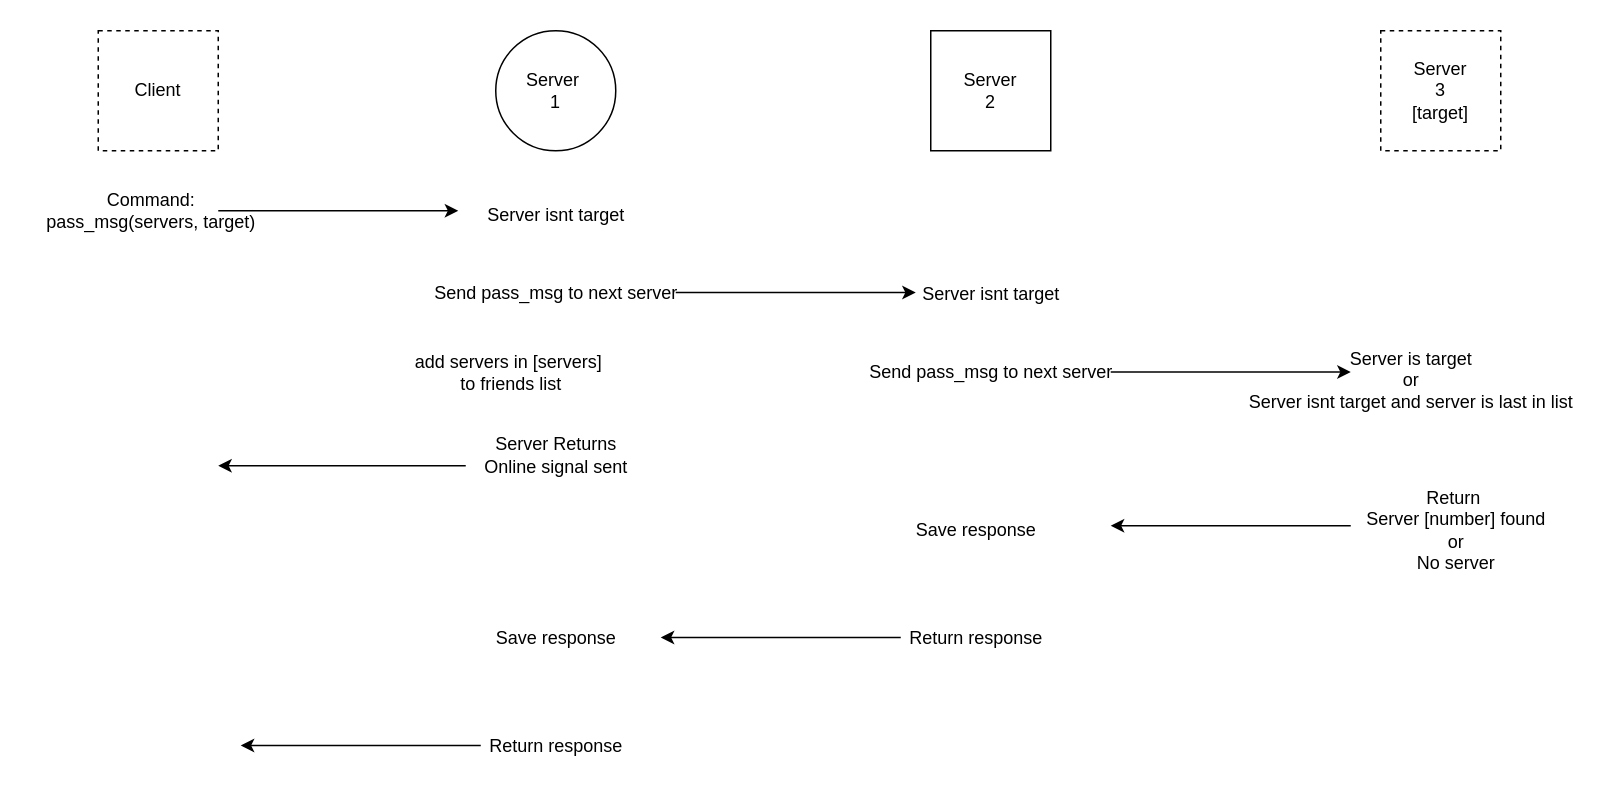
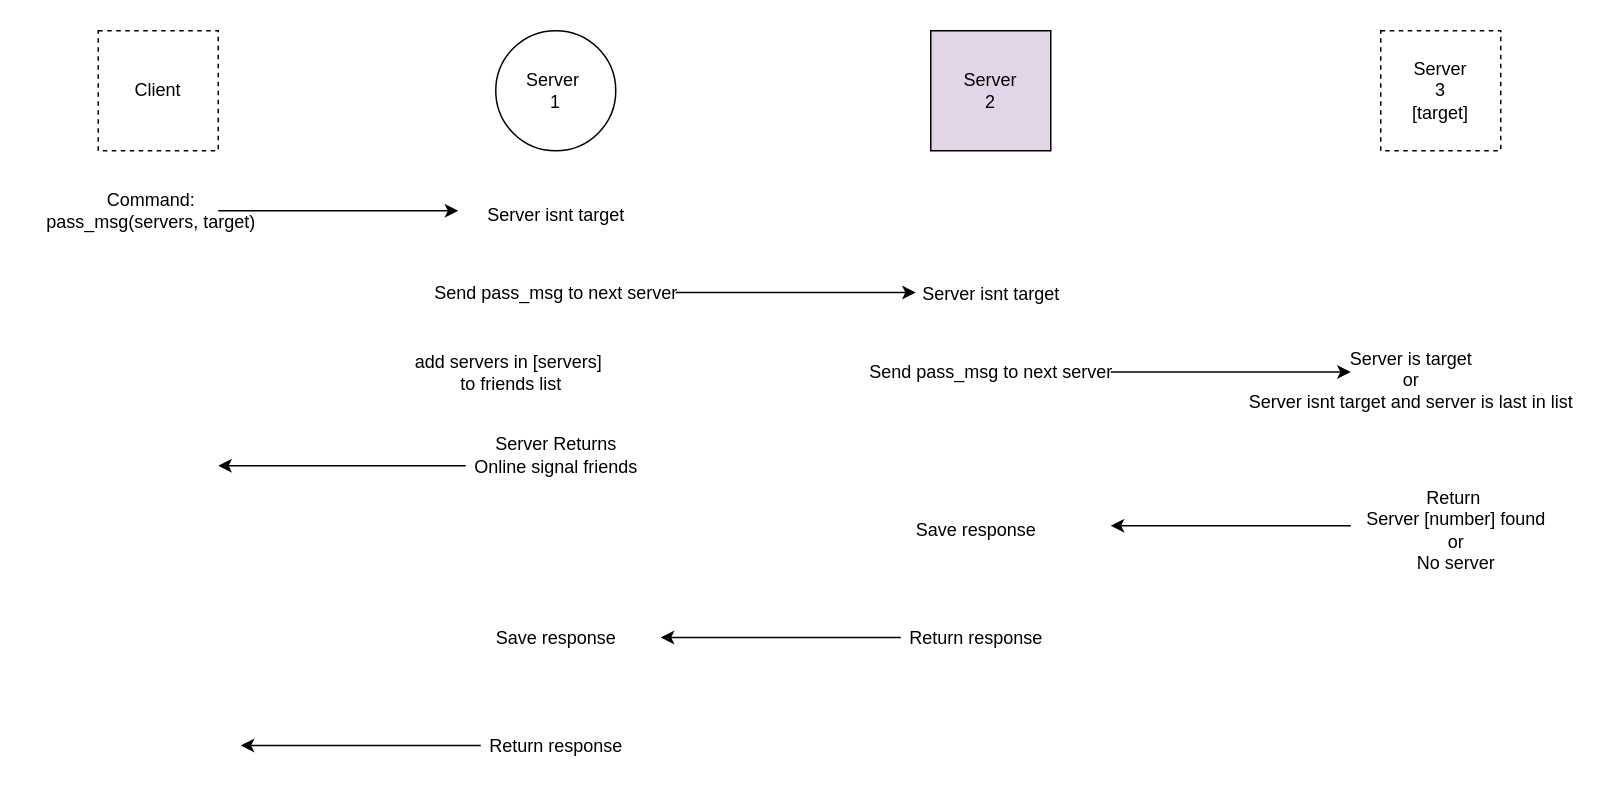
(991, 91) -> (991, 91)
(557, 455) -> (557, 455)
